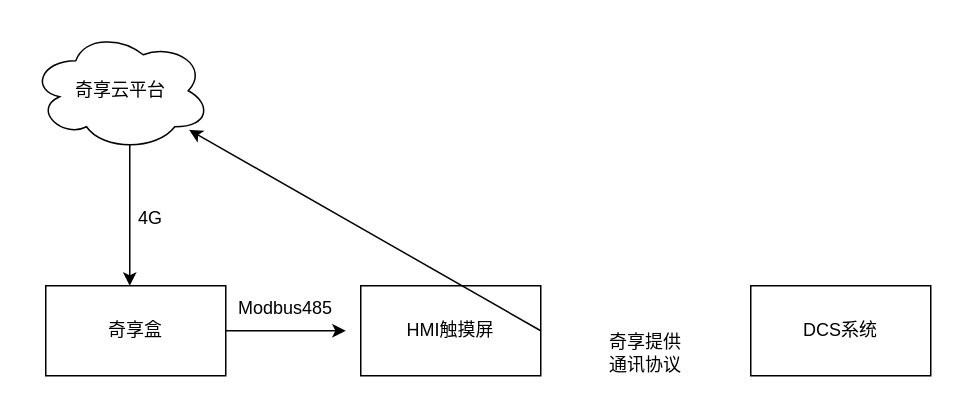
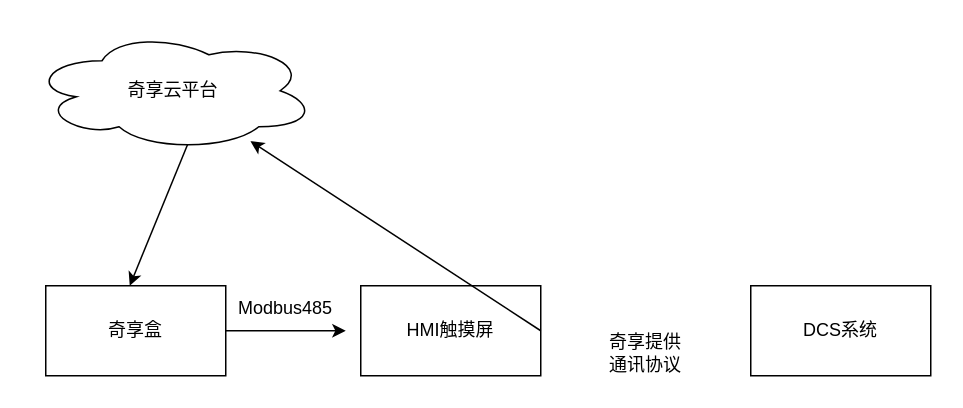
(121, 91) -> (173, 91)
(151, 218) -> none
